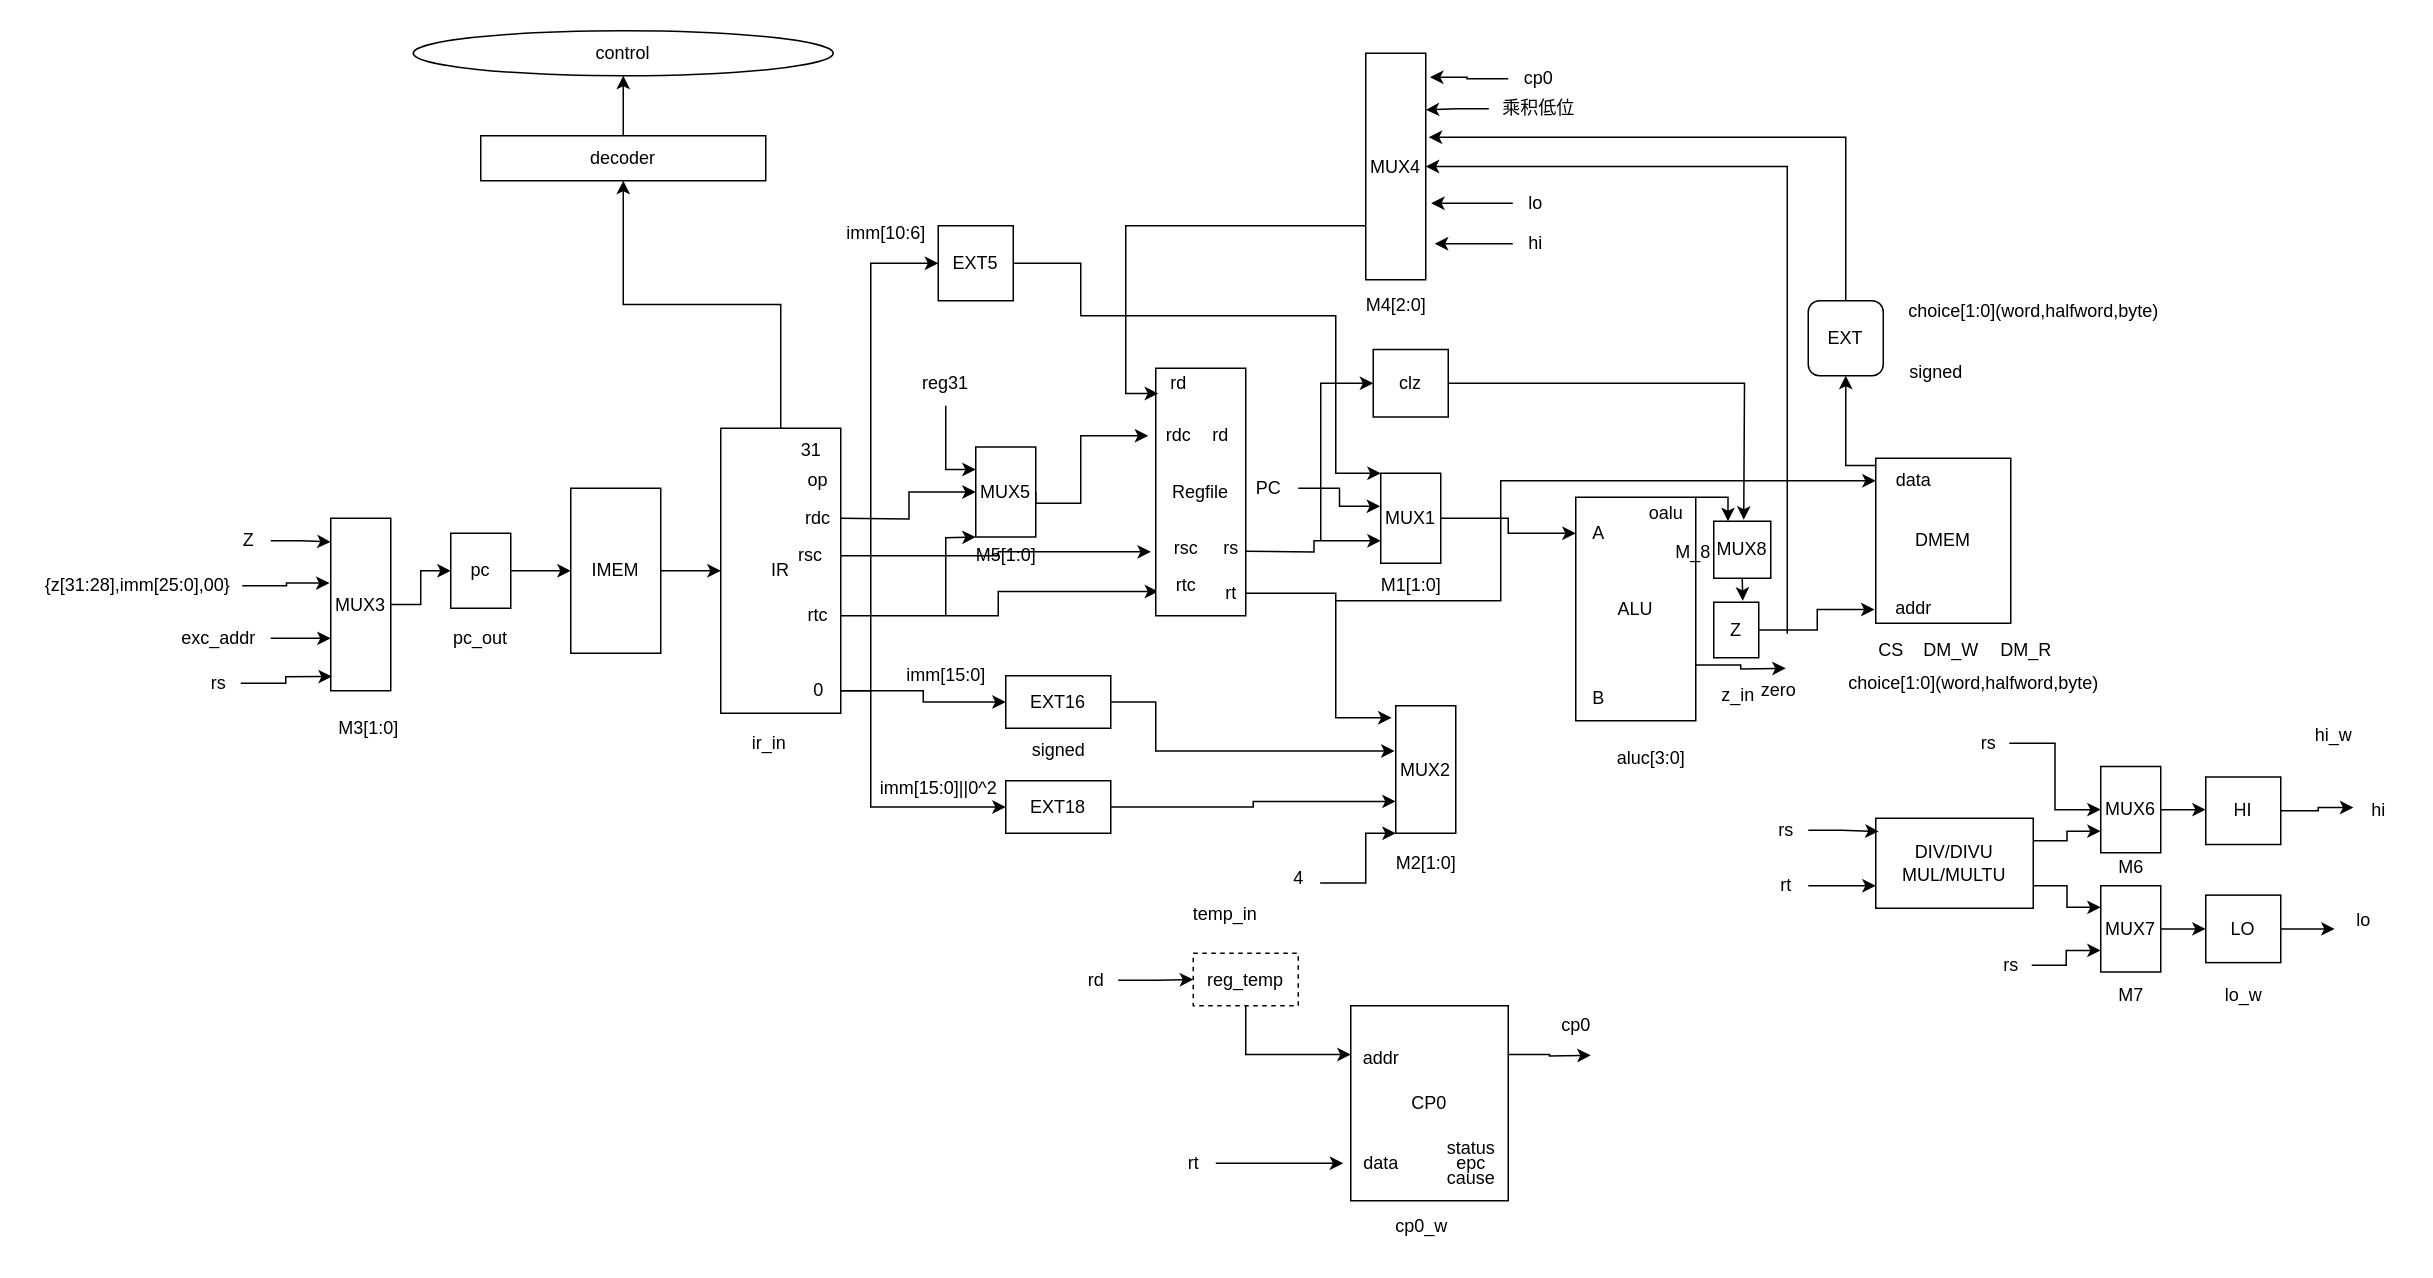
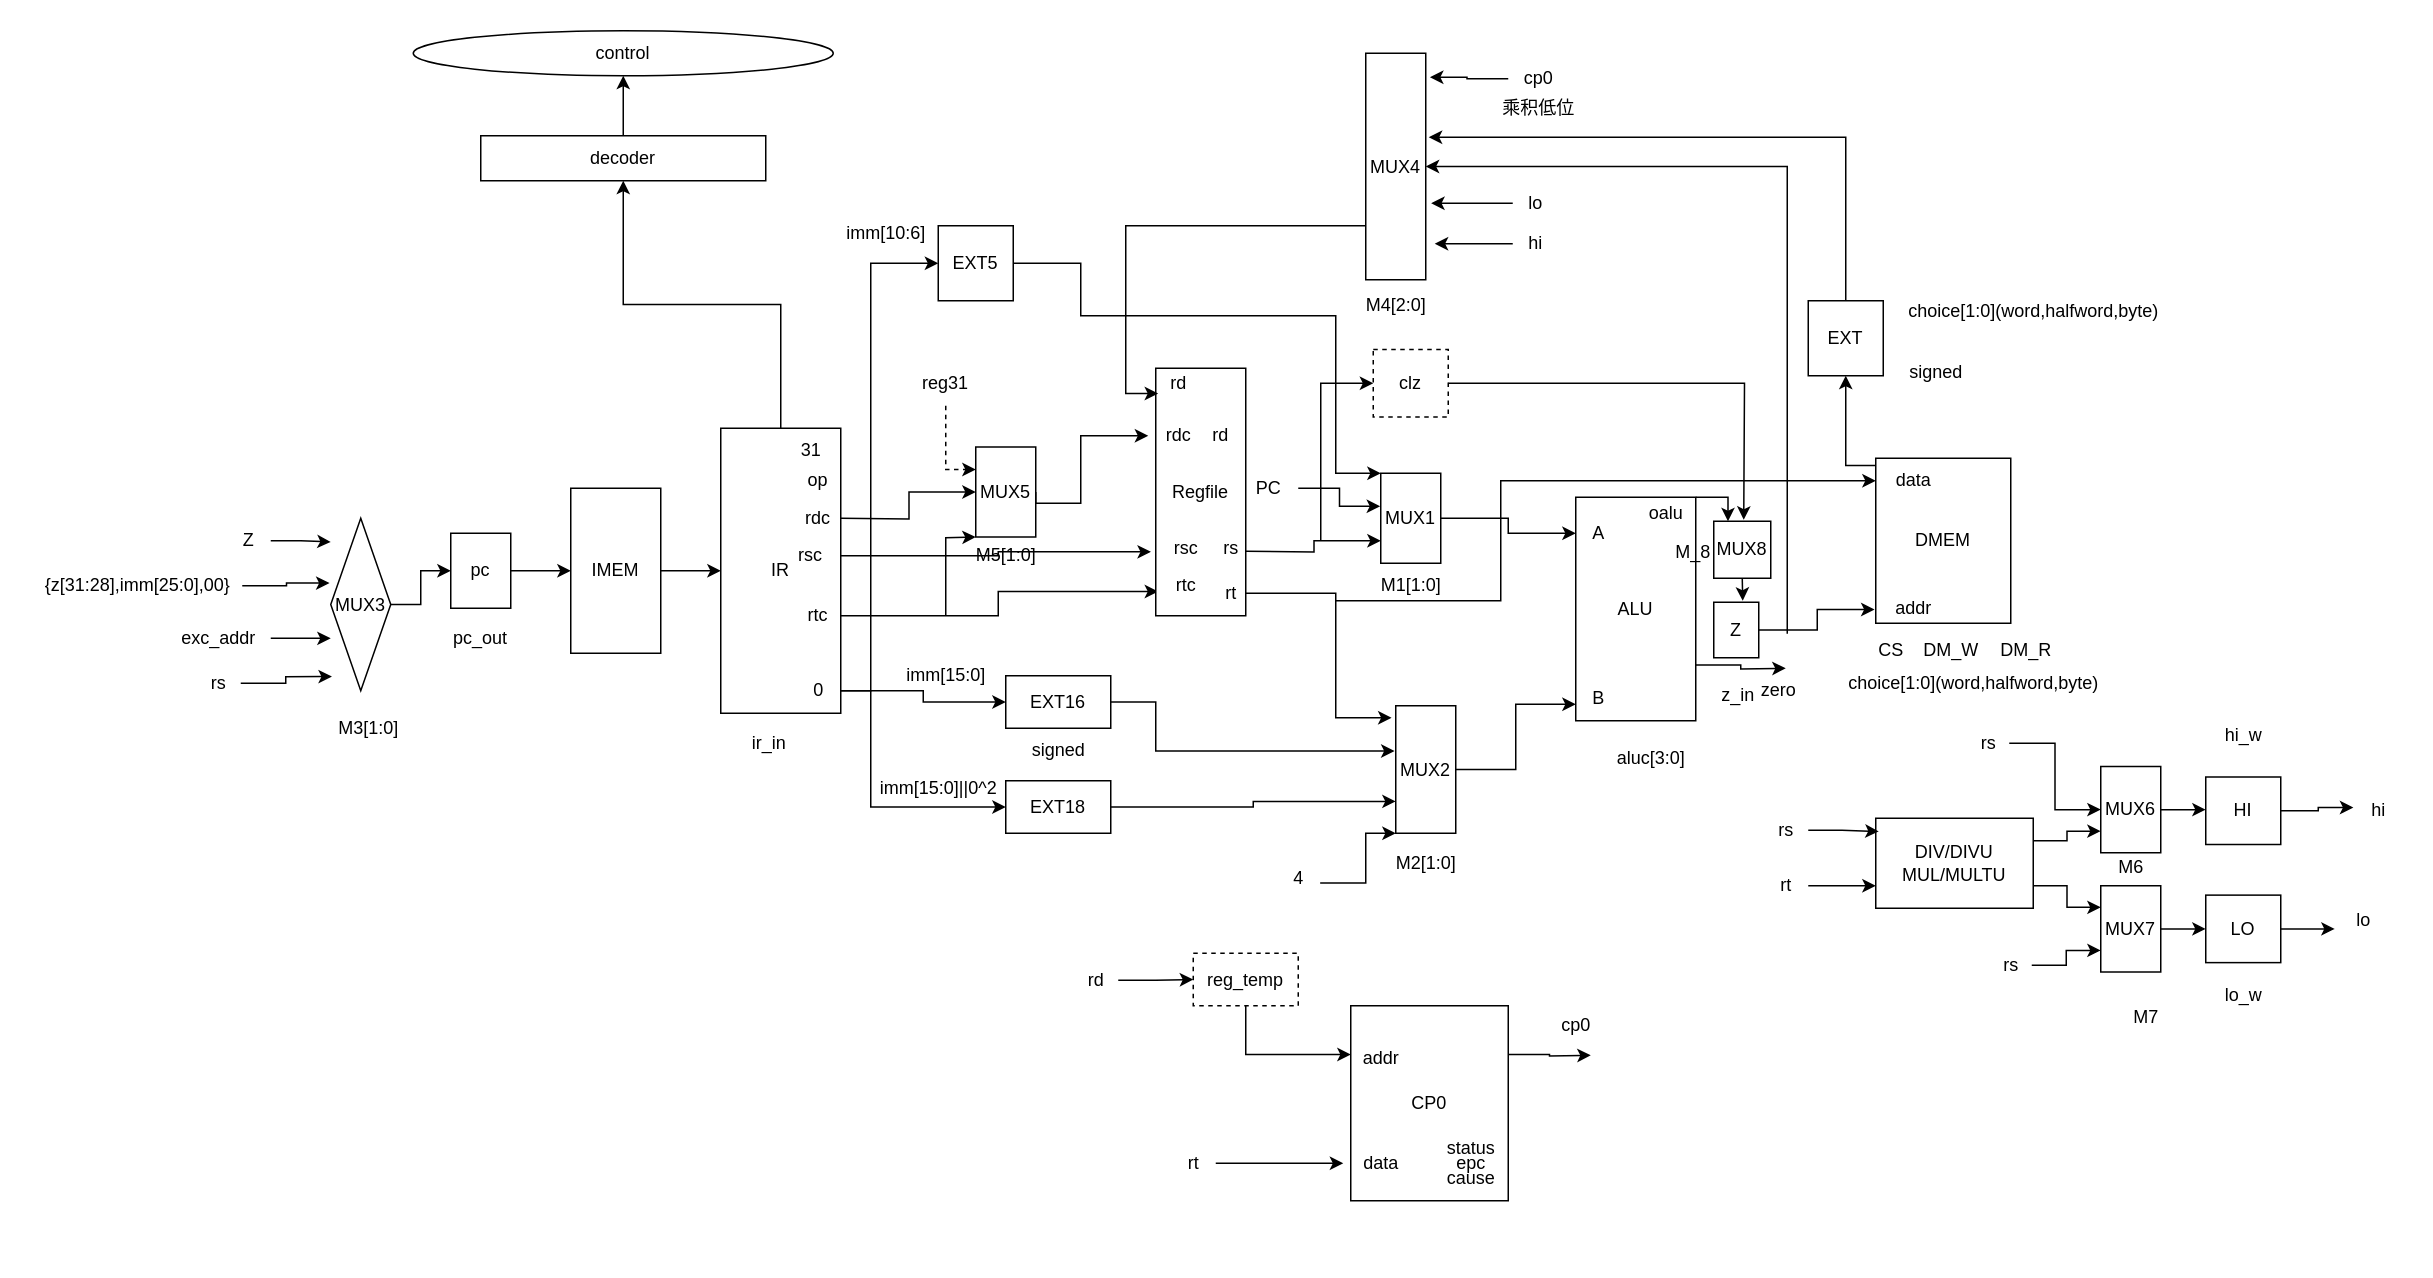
(1462, 109) -> none
(1846, 338) -> (1846, 338)
(1411, 383) -> (1411, 383)
(946, 447) -> (946, 447)
(361, 605) -> (361, 605)
(2333, 736) -> (2243, 736)
none -> (1516, 742)
(1224, 914) -> none
(2131, 995) -> (2146, 1017)
(1421, 1226) -> none
